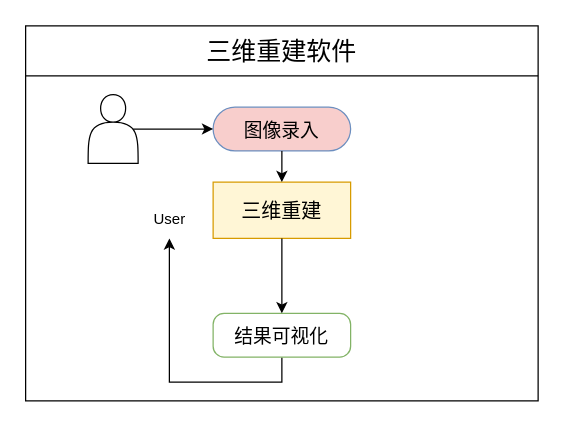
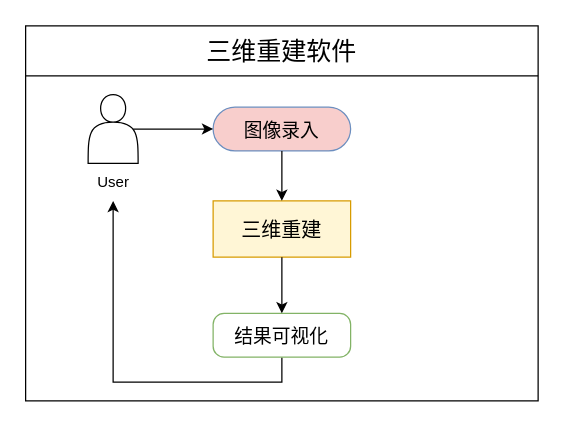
(282, 210) -> (282, 229)
(169, 219) -> (113, 182)
